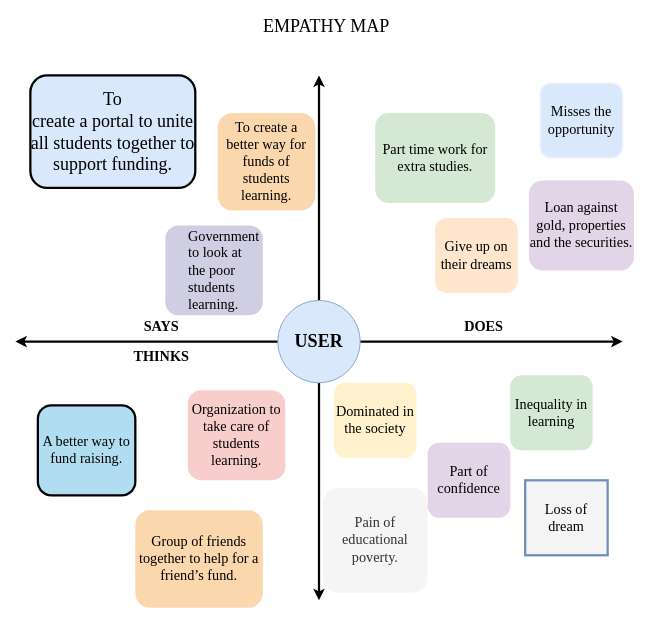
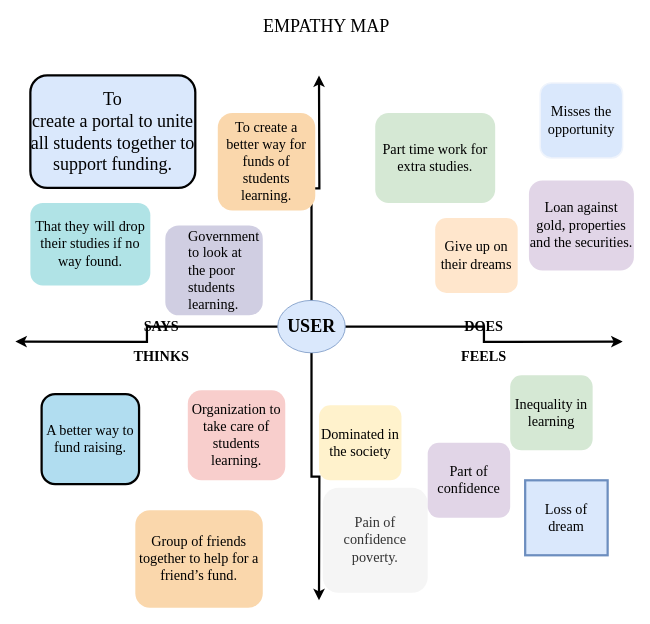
none -> (90, 244)
(319, 342) -> (312, 327)
none -> (484, 357)
(375, 420) -> (360, 443)
(87, 450) -> (90, 439)
(567, 518) -> (567, 518)
(375, 540) -> (375, 540)
